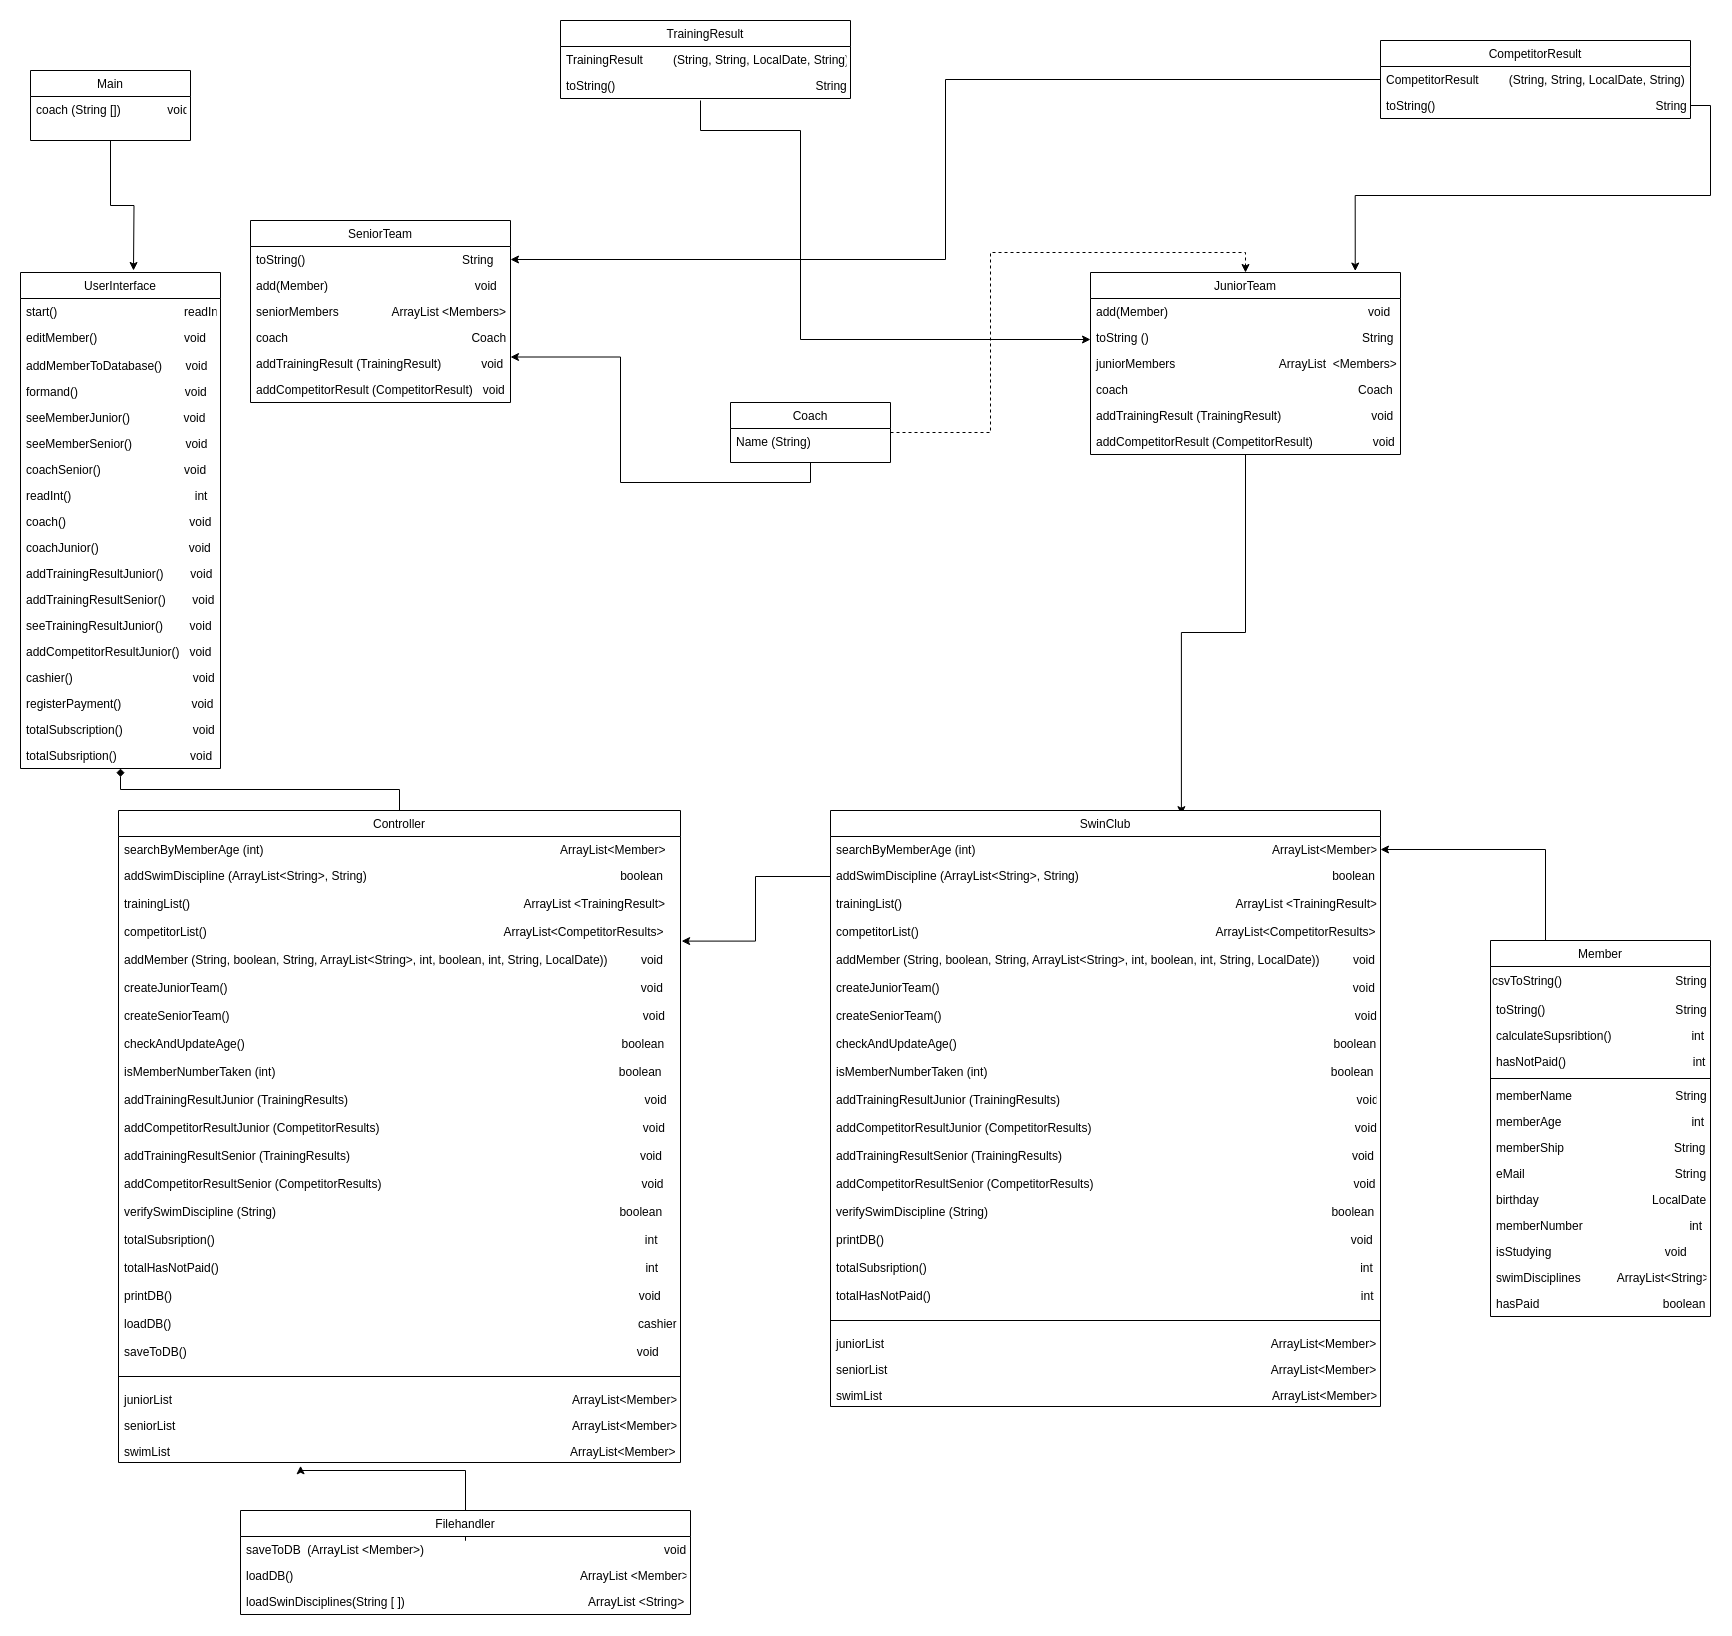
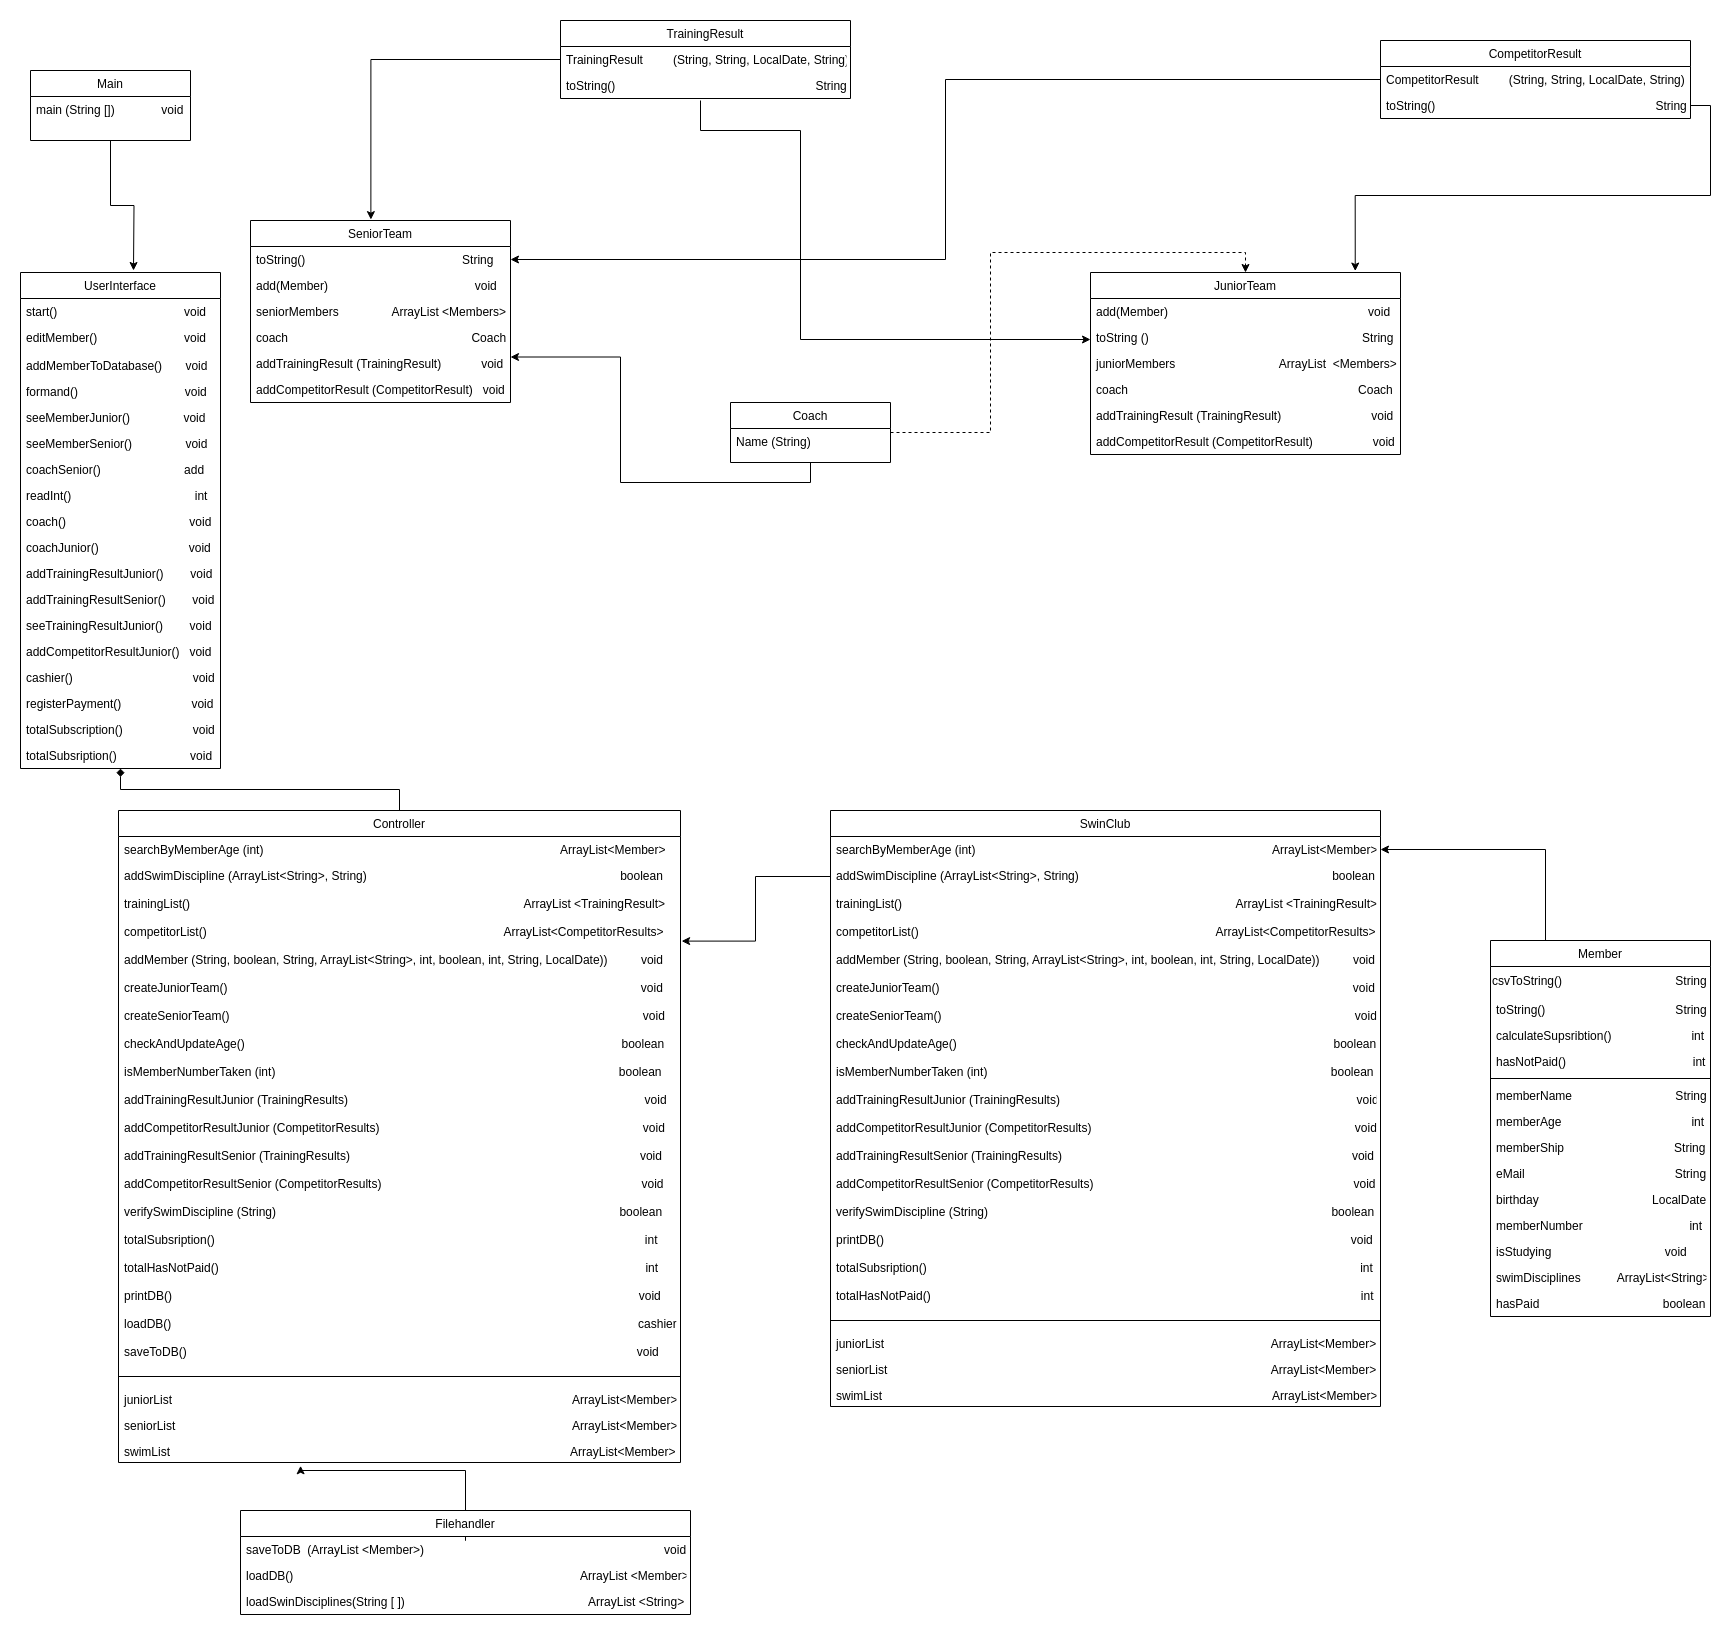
none -> (388, 60)
(147, 110) -> (142, 110)
(201, 312) -> (189, 312)
(162, 470) -> (161, 470)
(1214, 633) -> none
